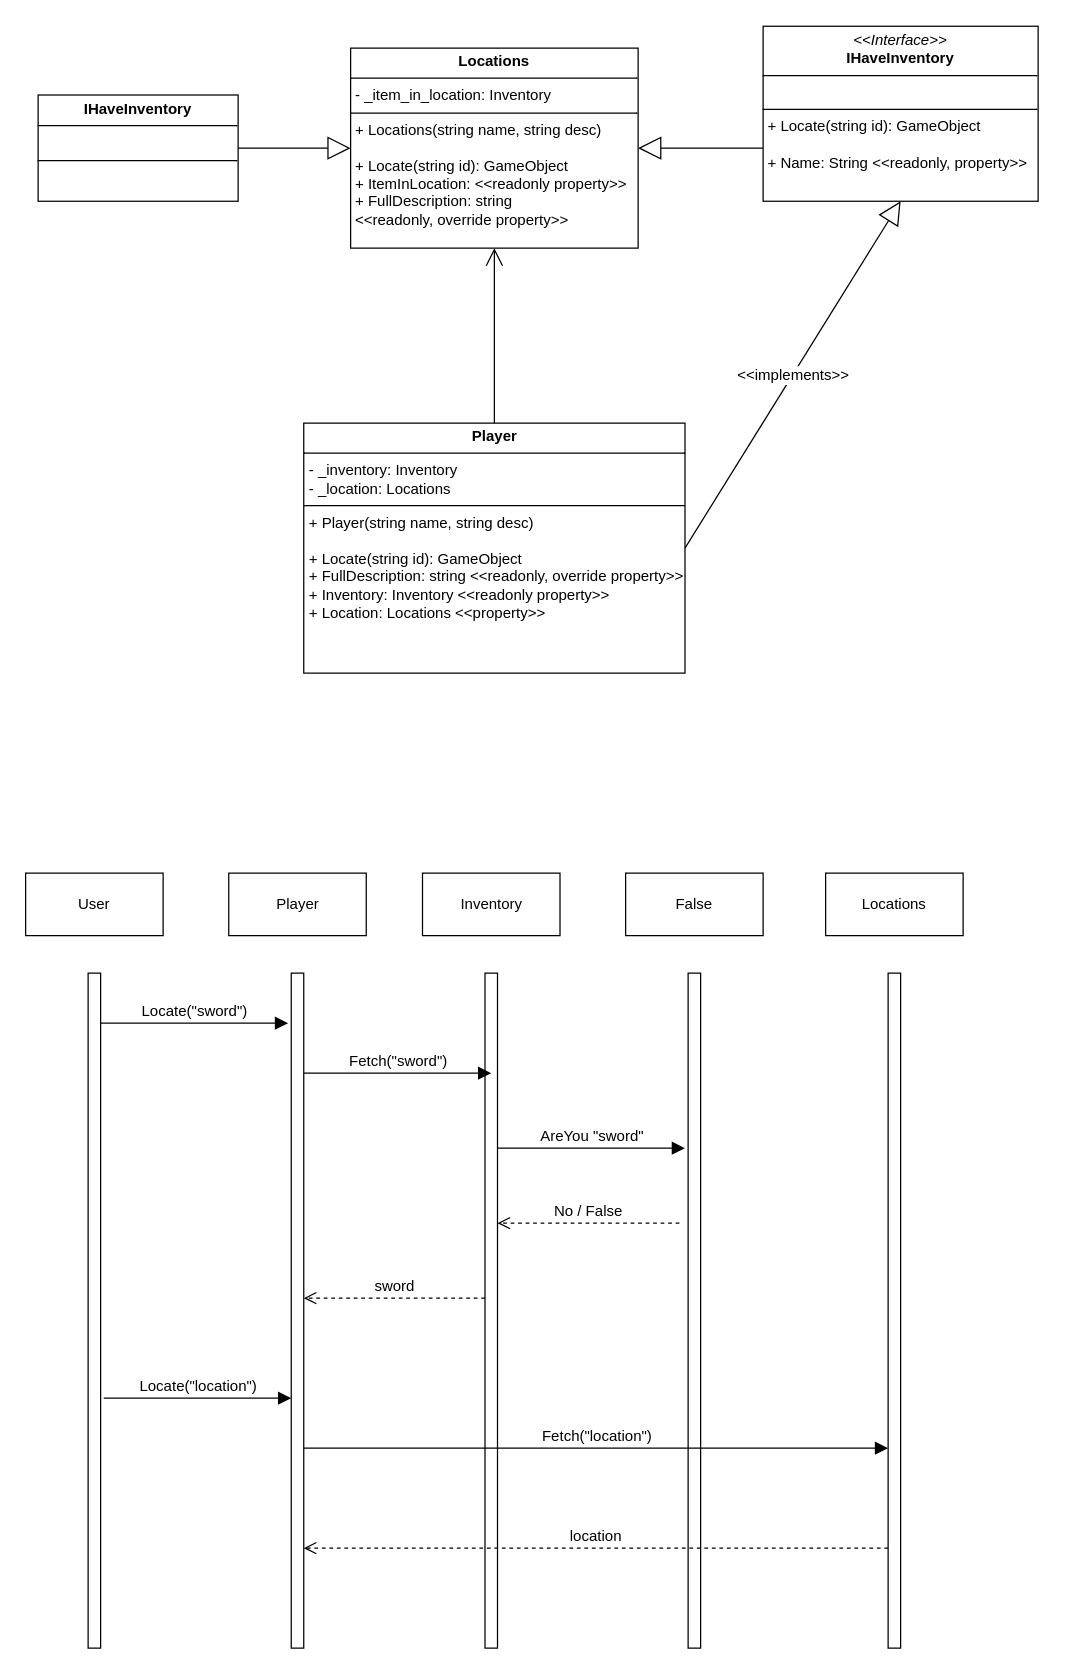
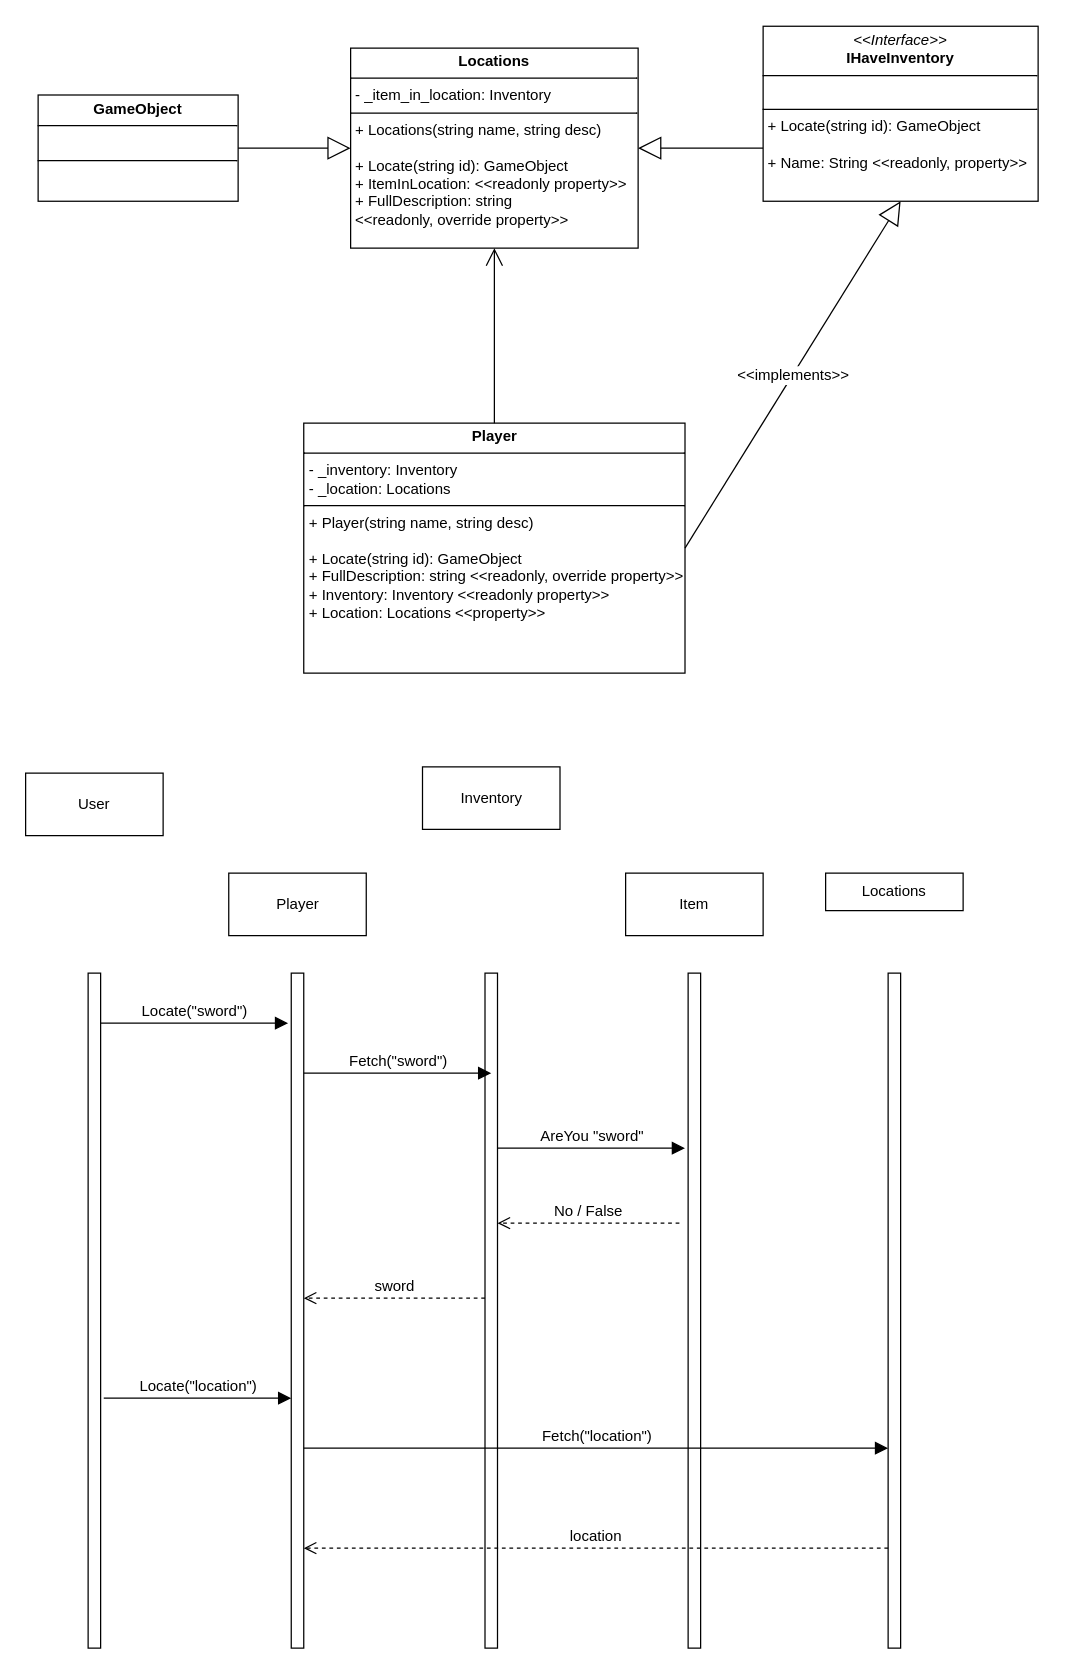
(97, 105) -> (80, 105)
(94, 904) -> (94, 804)
(491, 904) -> (491, 798)
(694, 904) -> (694, 904)
(894, 904) -> (894, 892)
